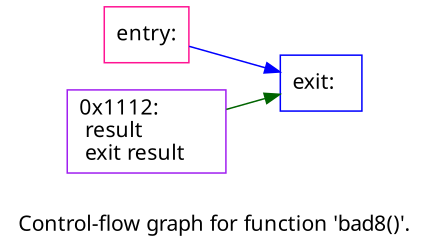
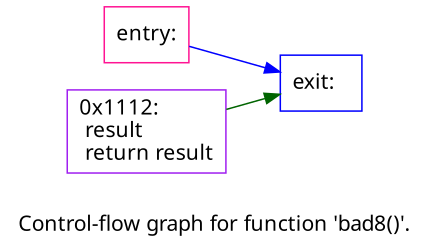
(132, 153) -> (147, 153)
